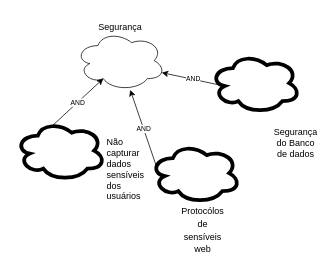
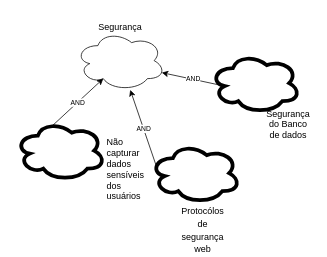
(296, 143) -> (288, 124)
(203, 229) -> (203, 229)
